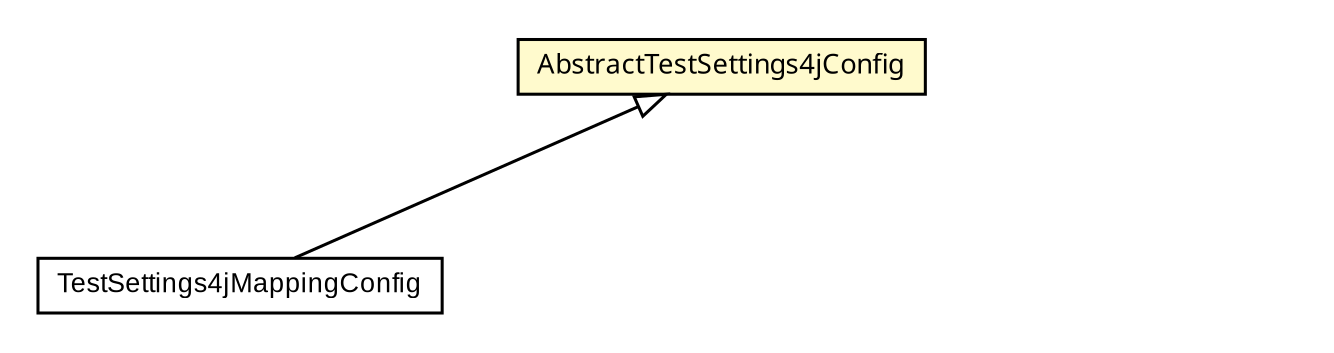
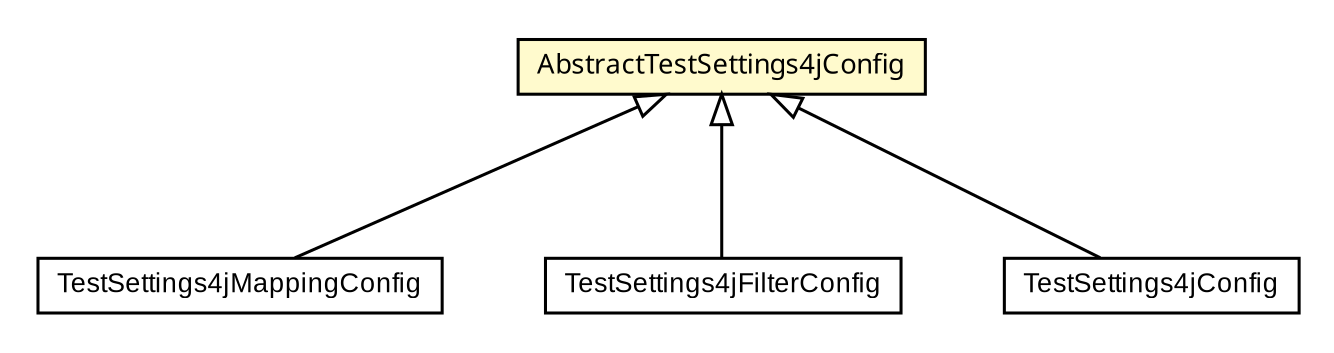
none -> (722, 286)
none -> (1150, 286)
